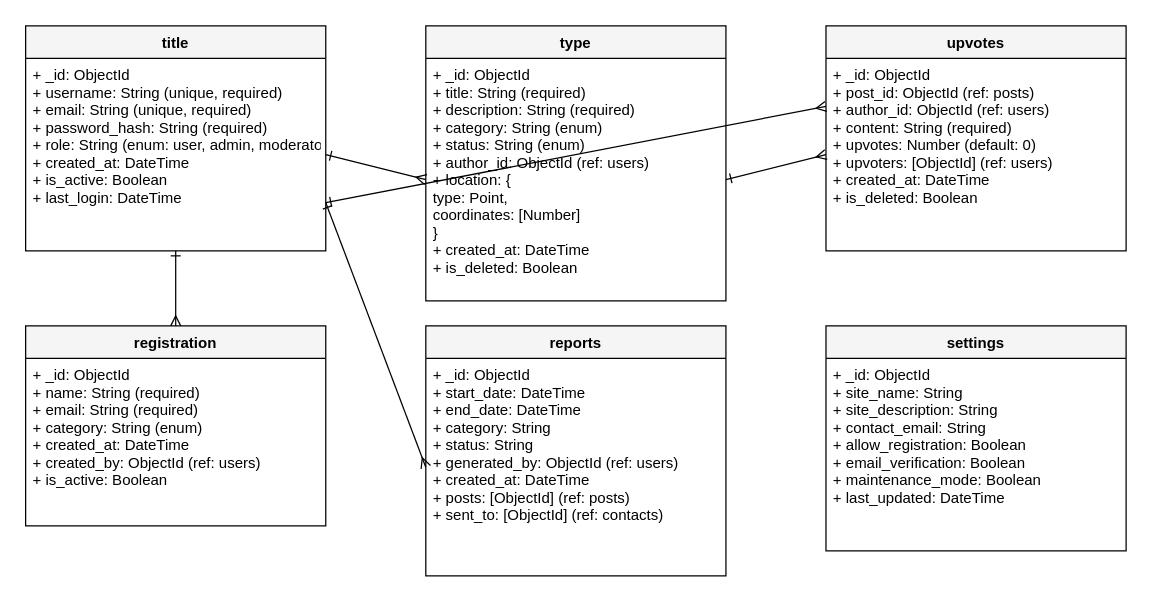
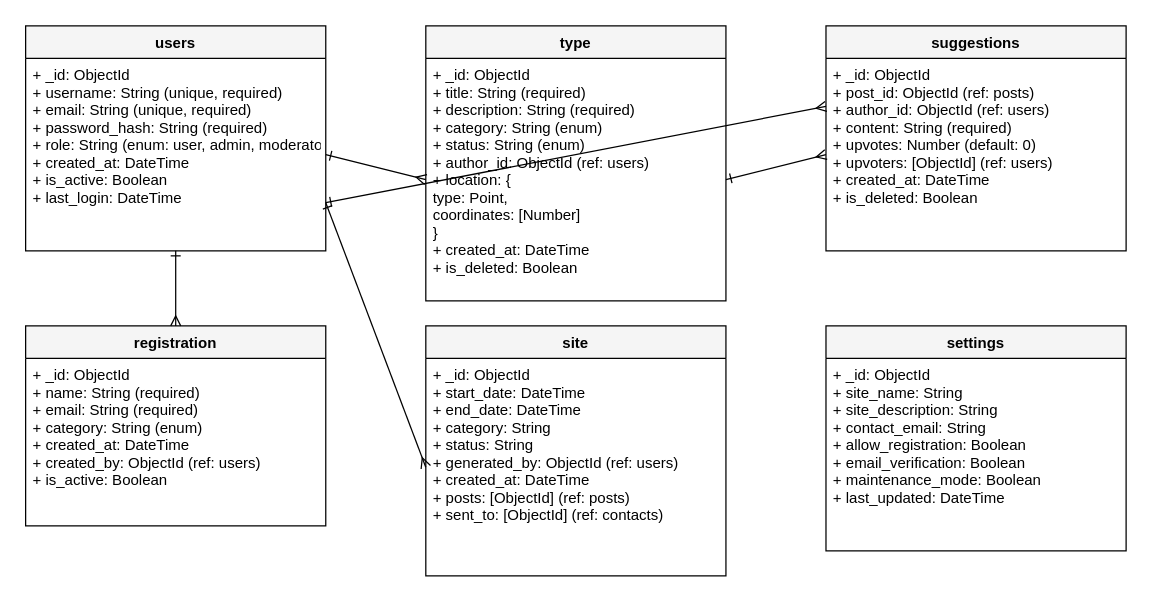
(175, 43) -> (175, 43)
(975, 43) -> (975, 43)
(575, 343) -> (575, 343)
